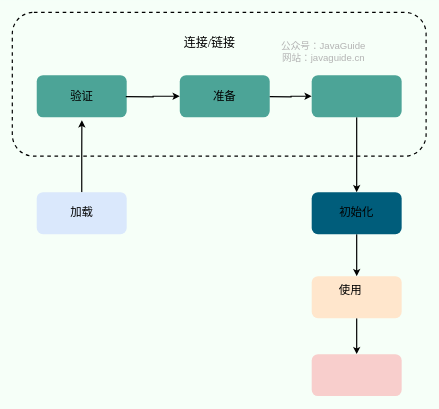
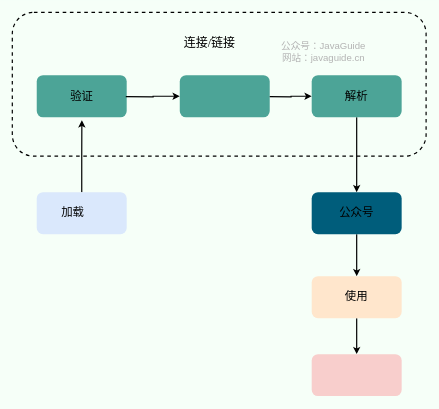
(225, 96) -> none
none -> (357, 96)
(82, 213) -> (73, 213)
(357, 213) -> (357, 213)
(351, 291) -> (357, 297)
